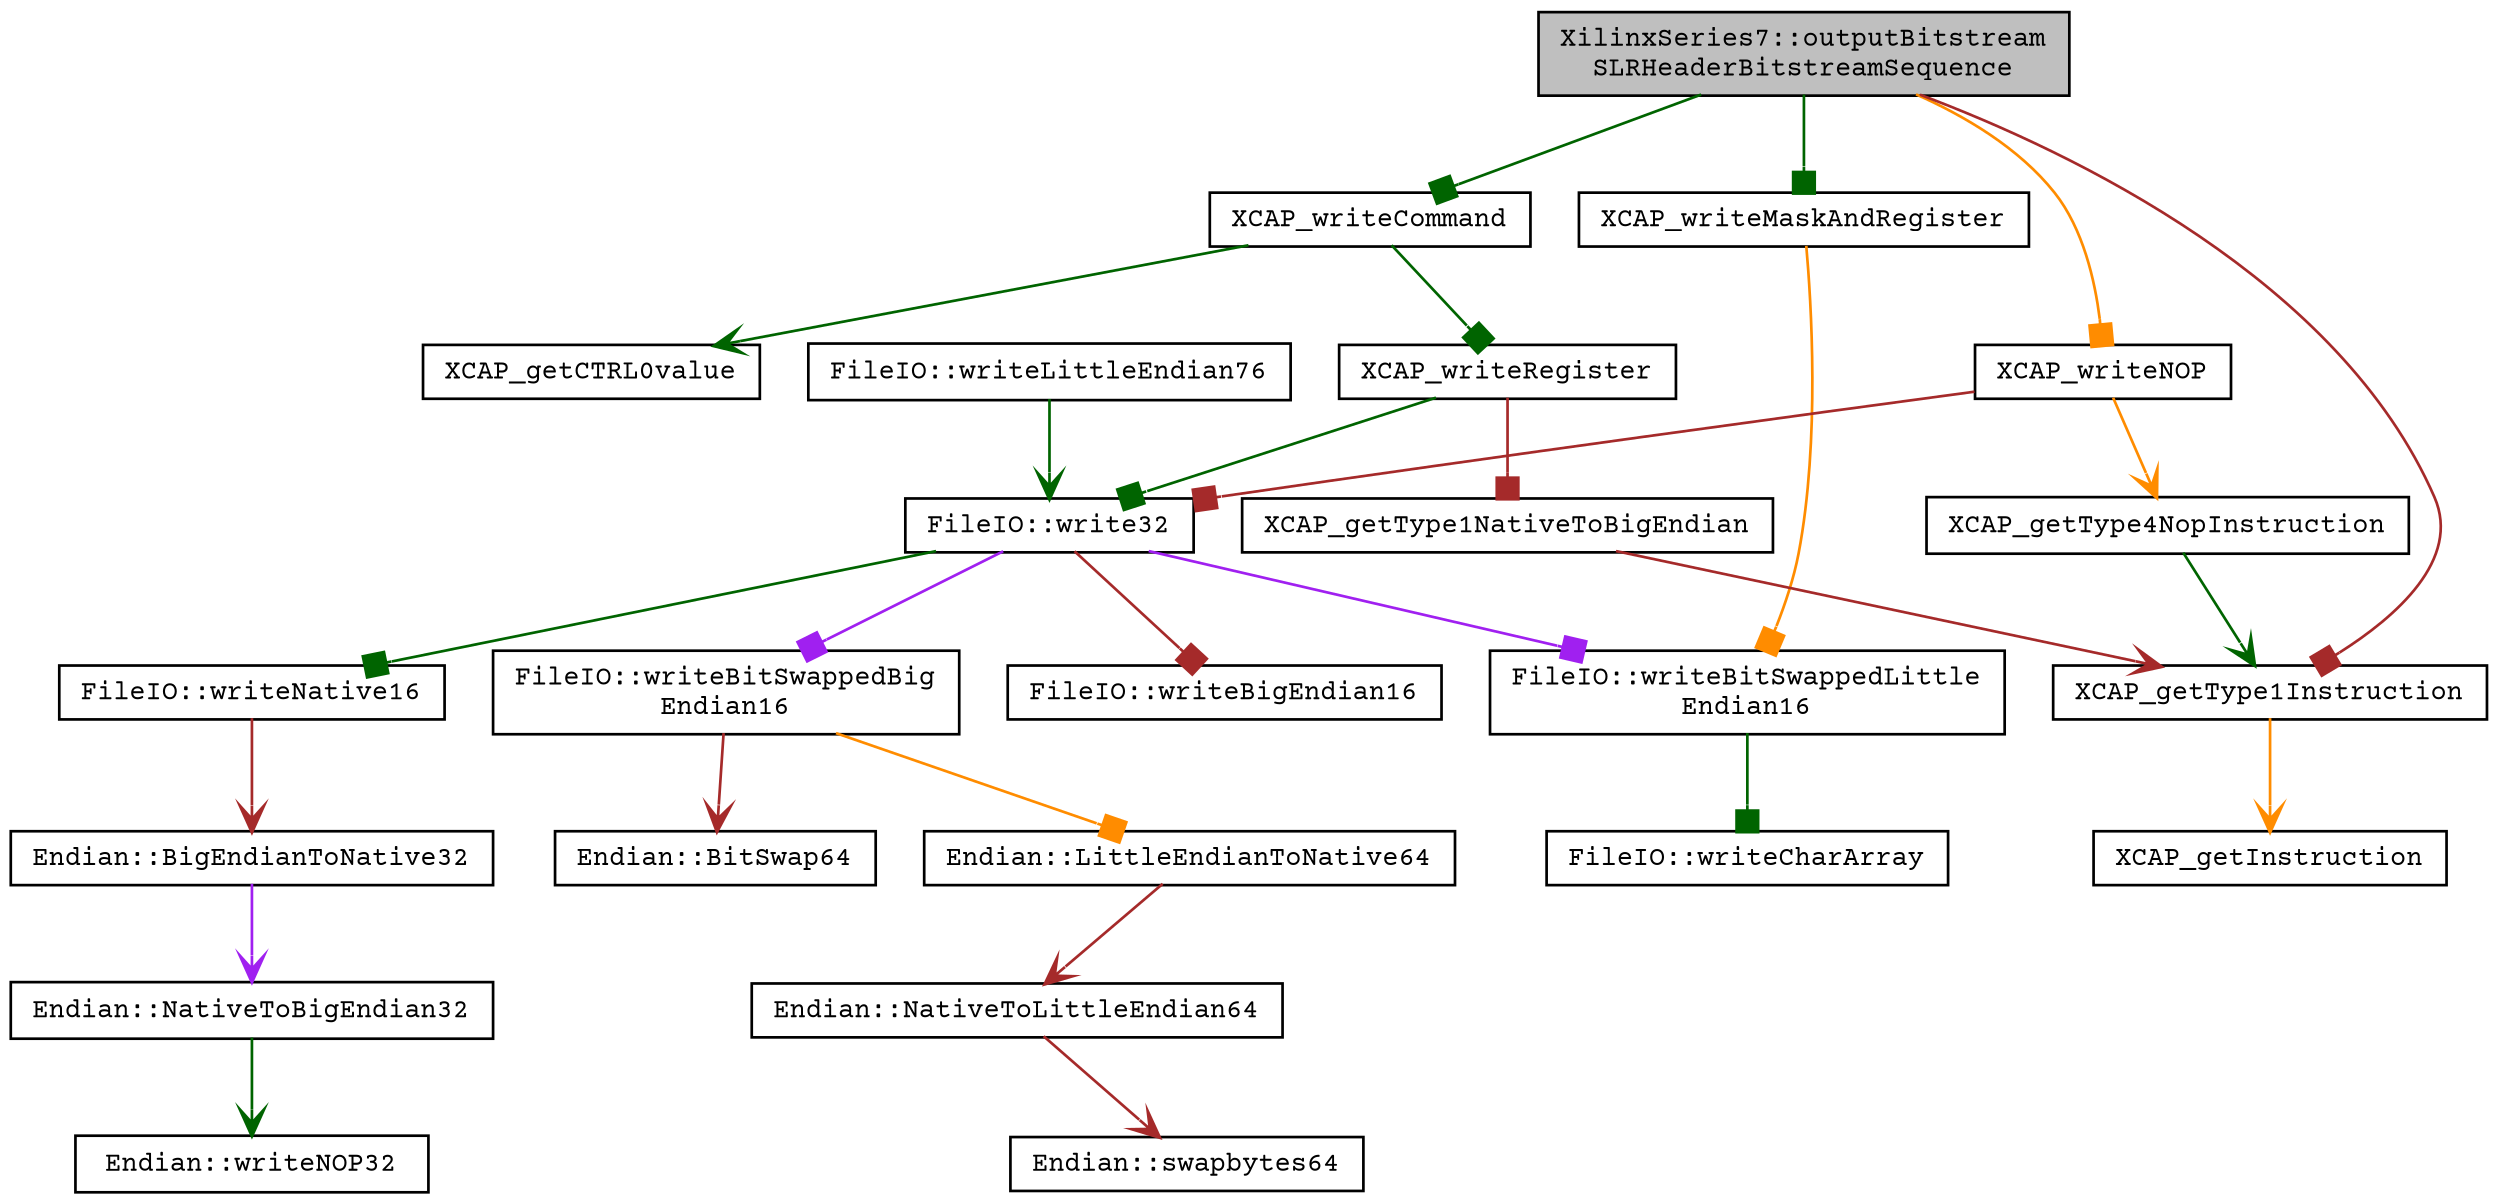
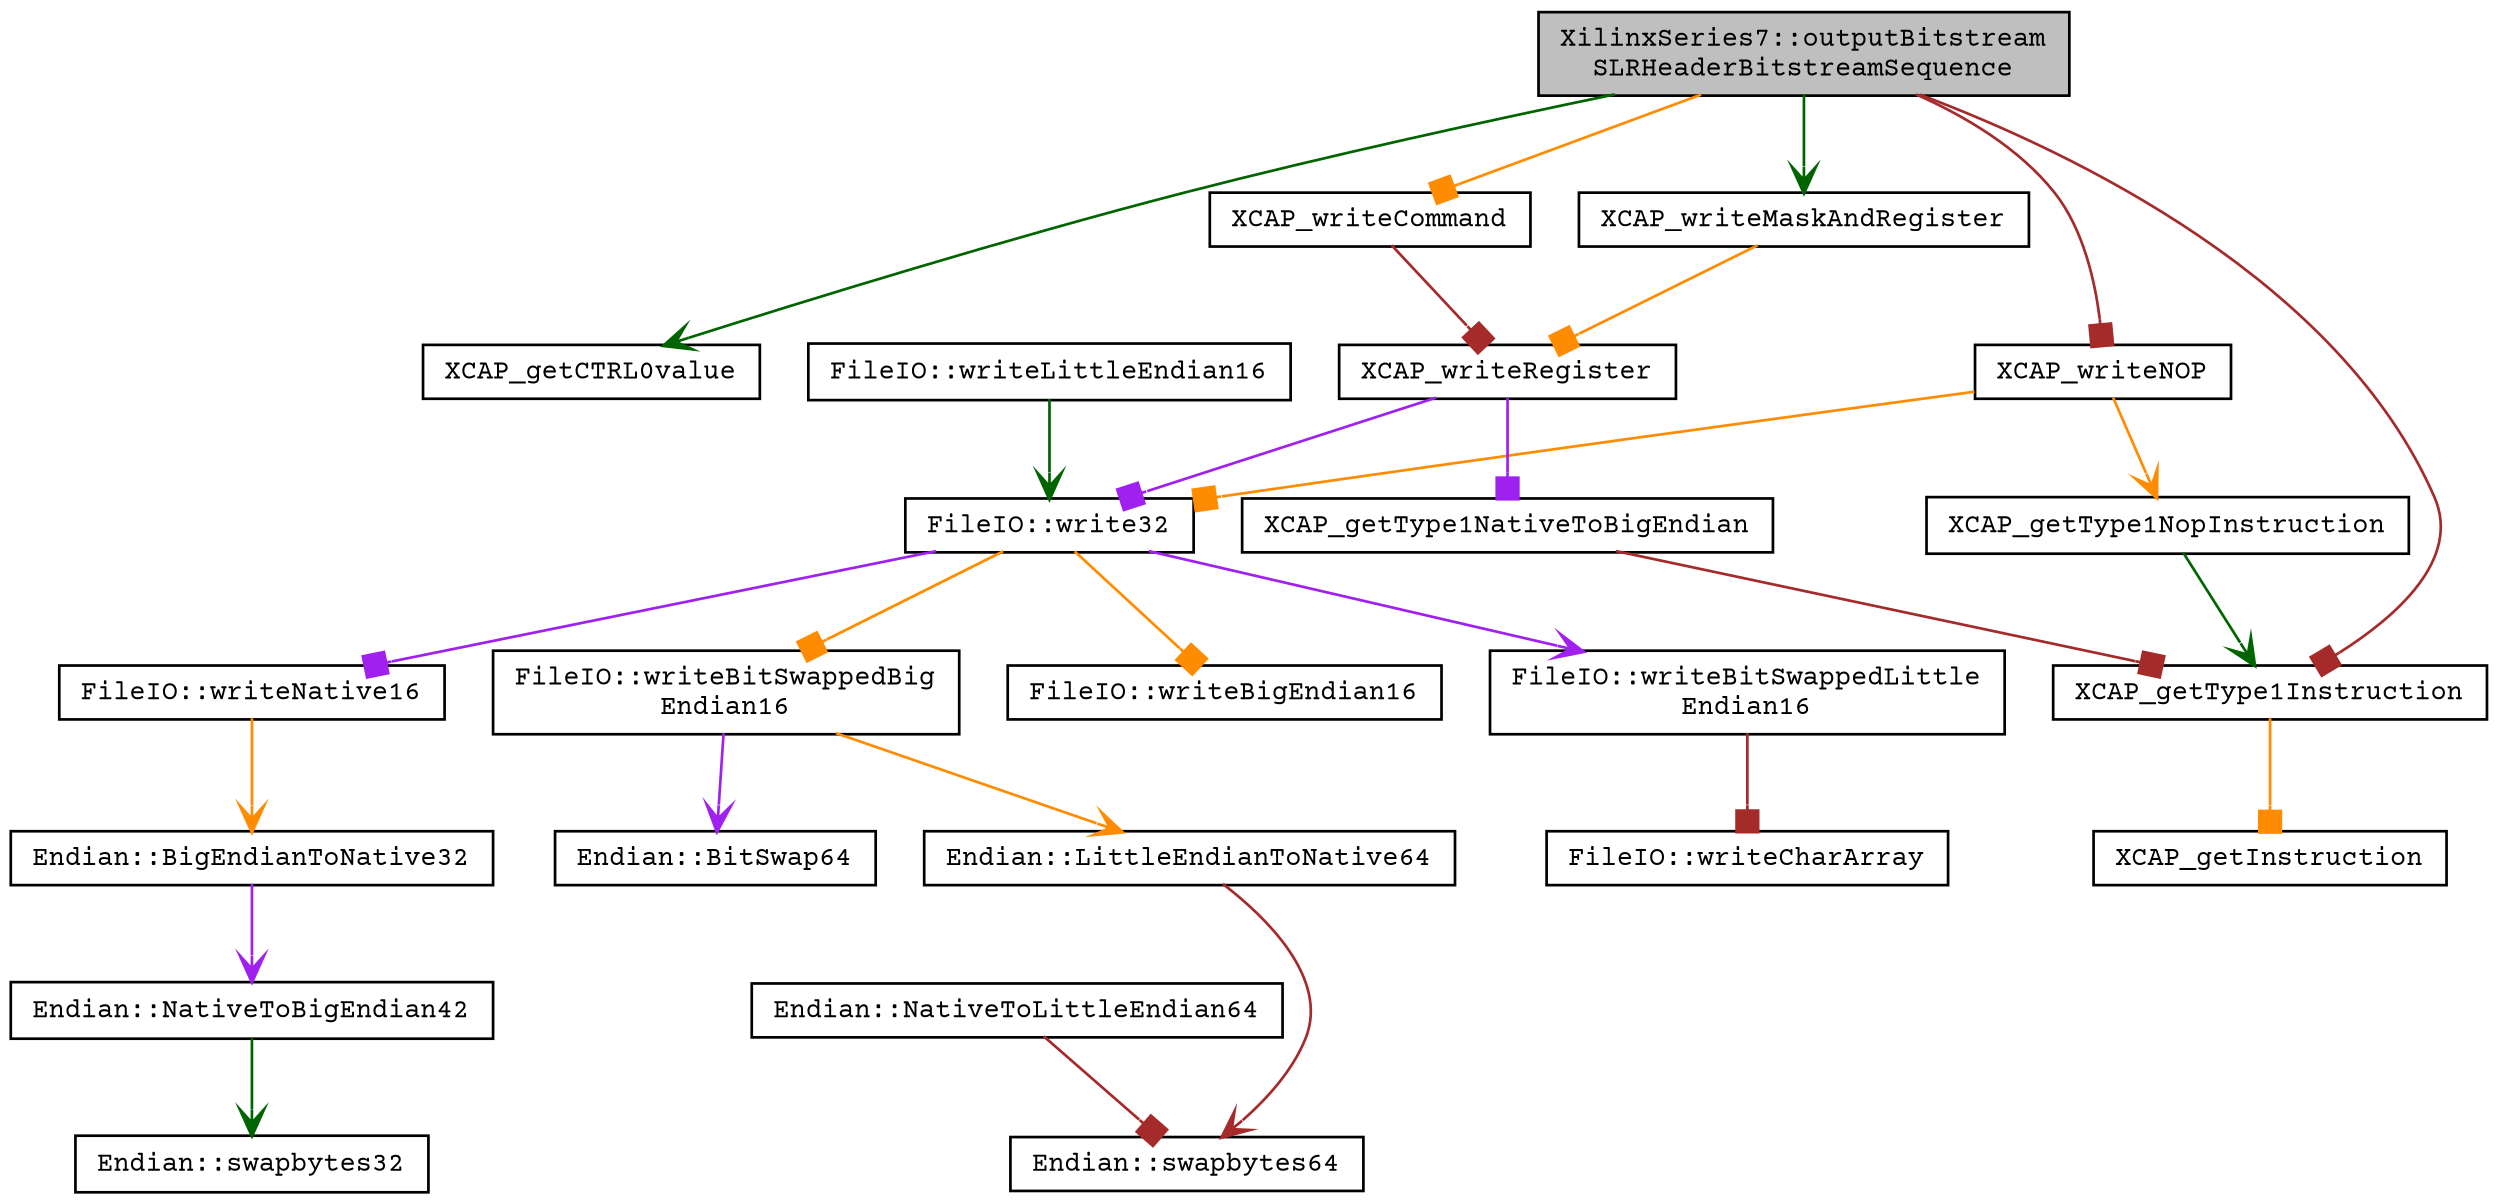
(1804, 130) -> (1804, 130)
(1580, 139) -> (1580, 139)
(2043, 179) -> (2043, 179)
(1429, 285) -> (1429, 285)
(994, 293) -> (1148, 202)
(1049, 372) -> (1049, 372)
(1508, 435) -> (1508, 435)
(1811, 438) -> (1668, 289)
(1598, 443) -> (1598, 443)
(1292, 444) -> (1292, 444)
(2168, 525) -> (2168, 525)
(915, 595) -> (915, 595)
(1353, 598) -> (1353, 598)
(1127, 600) -> (1127, 600)
(664, 606) -> (664, 606)
(1876, 606) -> (1876, 606)
(252, 762) -> (252, 762)
(2270, 762) -> (2270, 762)
(721, 769) -> (721, 769)
(1747, 769) -> (1747, 769)
(966, 778) -> (966, 778)
(1114, 925) -> (1309, 997)
(252, 1010) -> (252, 1010)
(1091, 1078) -> (1091, 1078)
(252, 1164) -> (252, 1164)
